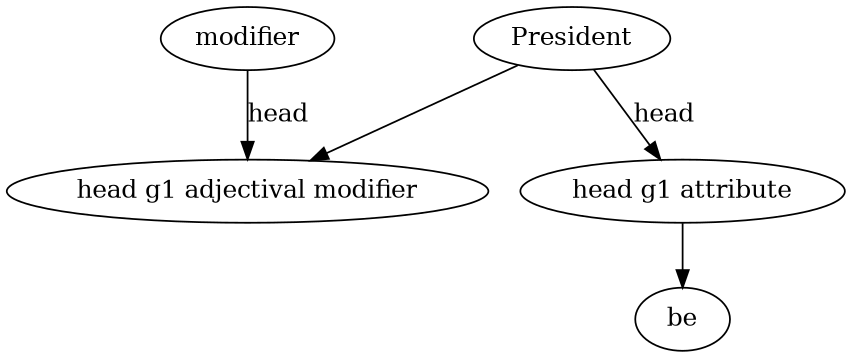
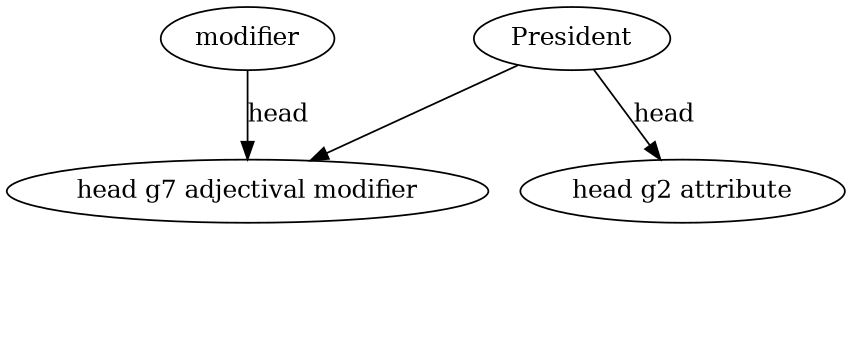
(248, 191) -> (248, 191)
(683, 191) -> (683, 191)
(683, 319) -> none
